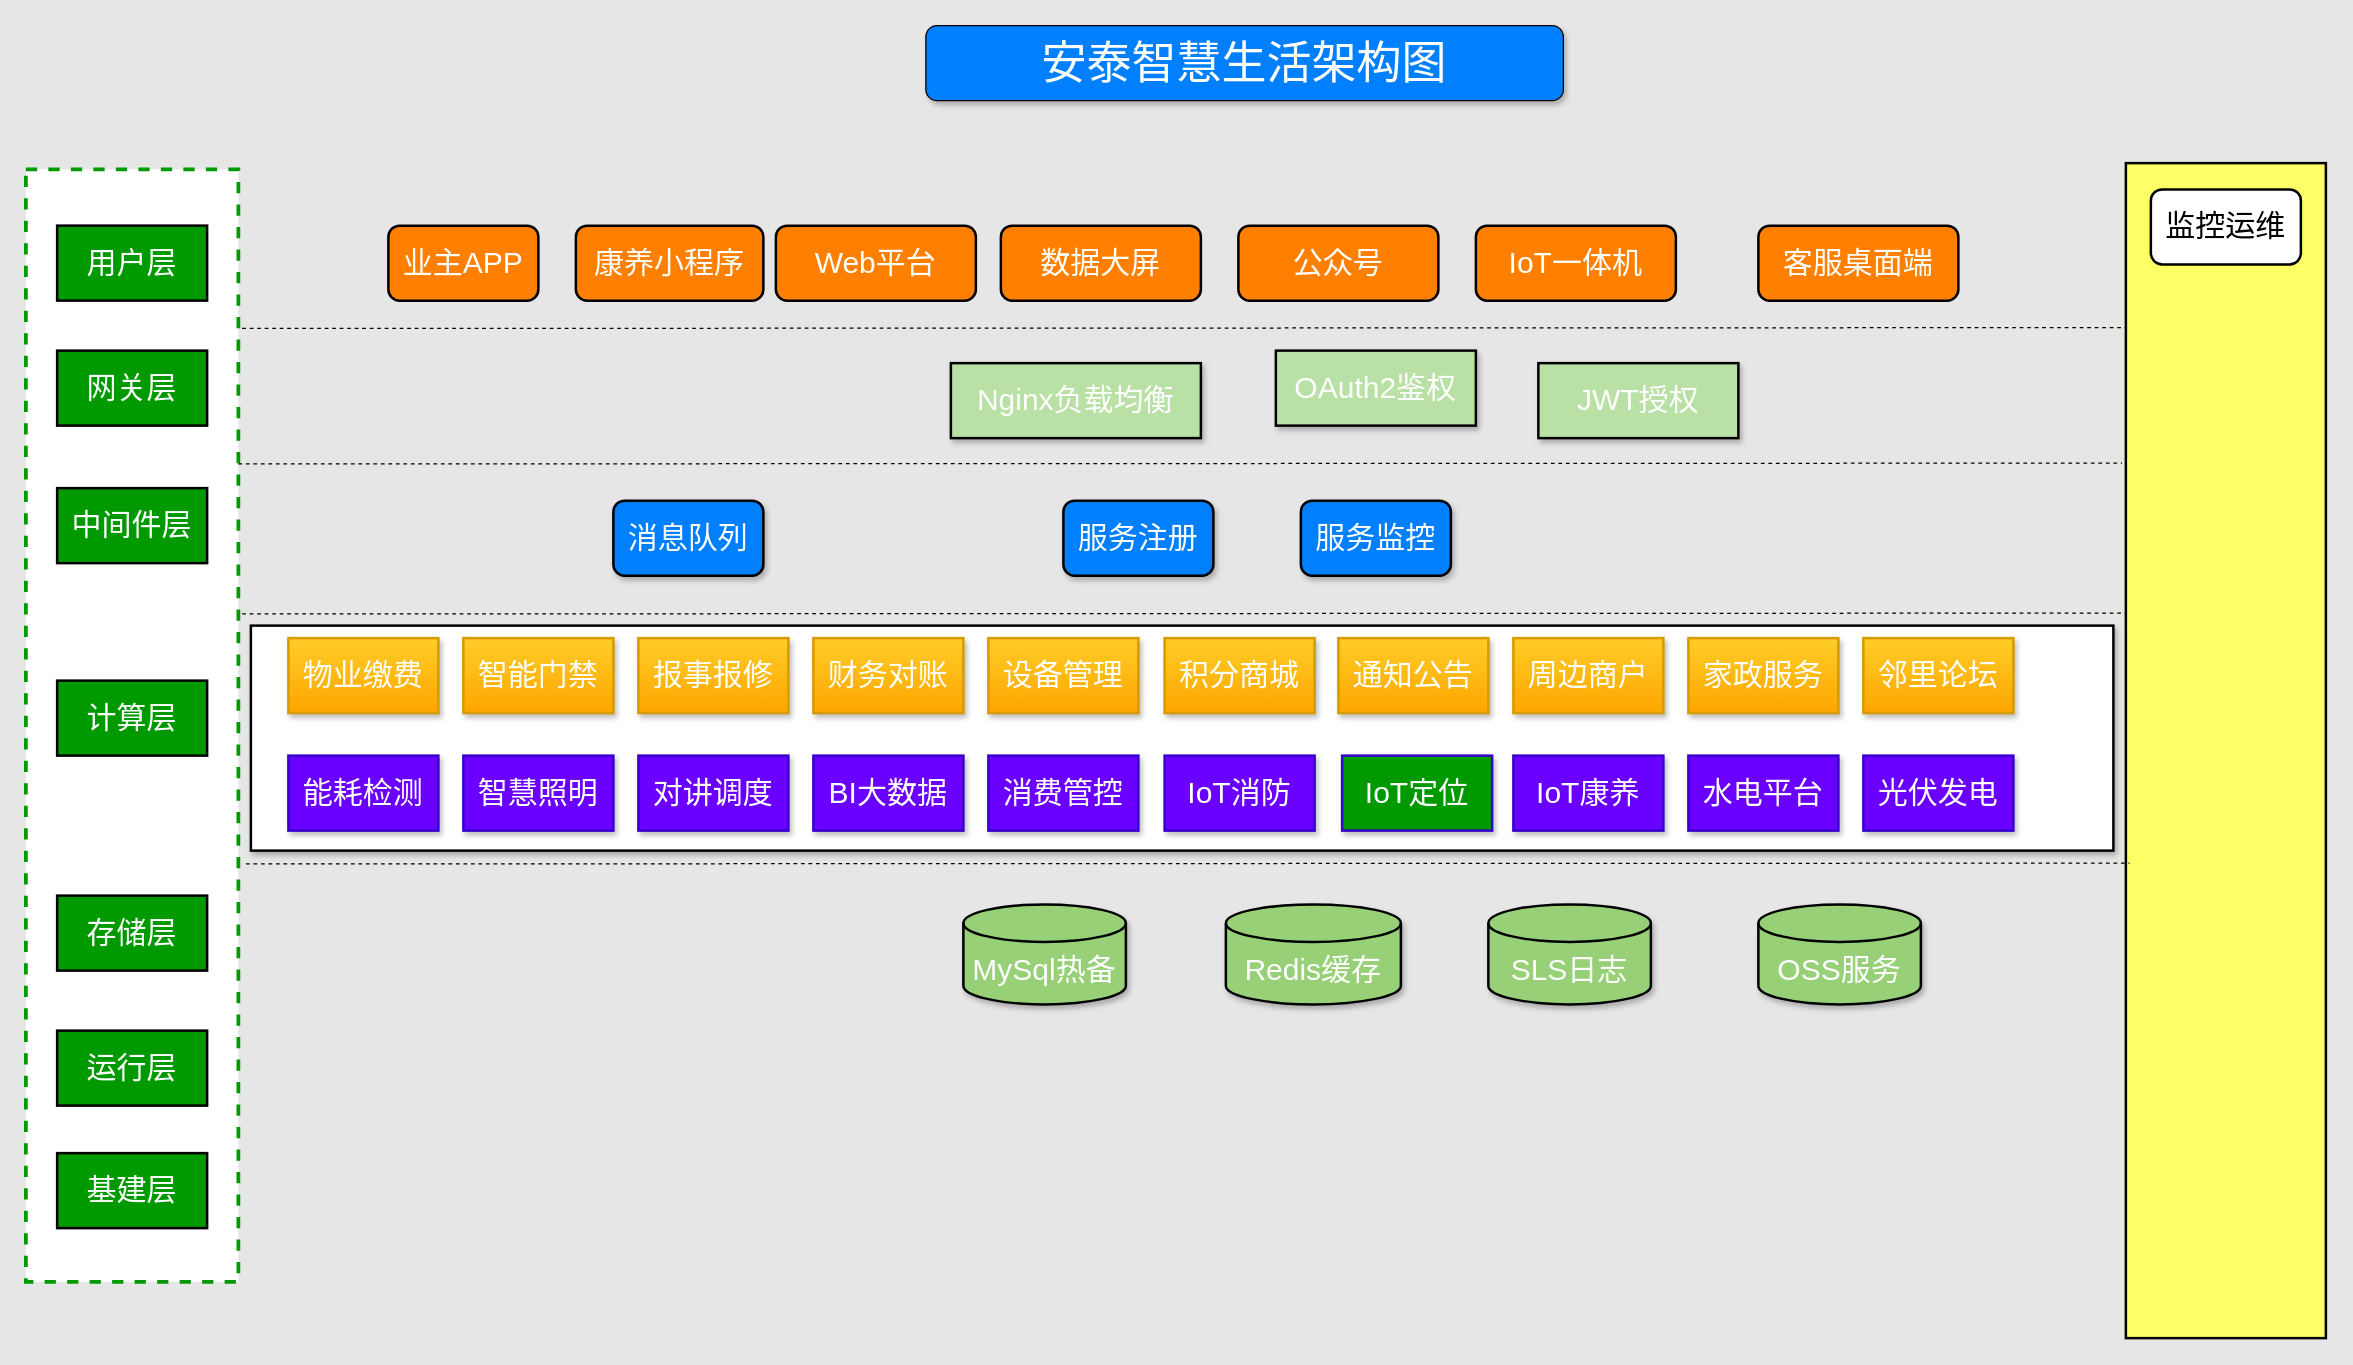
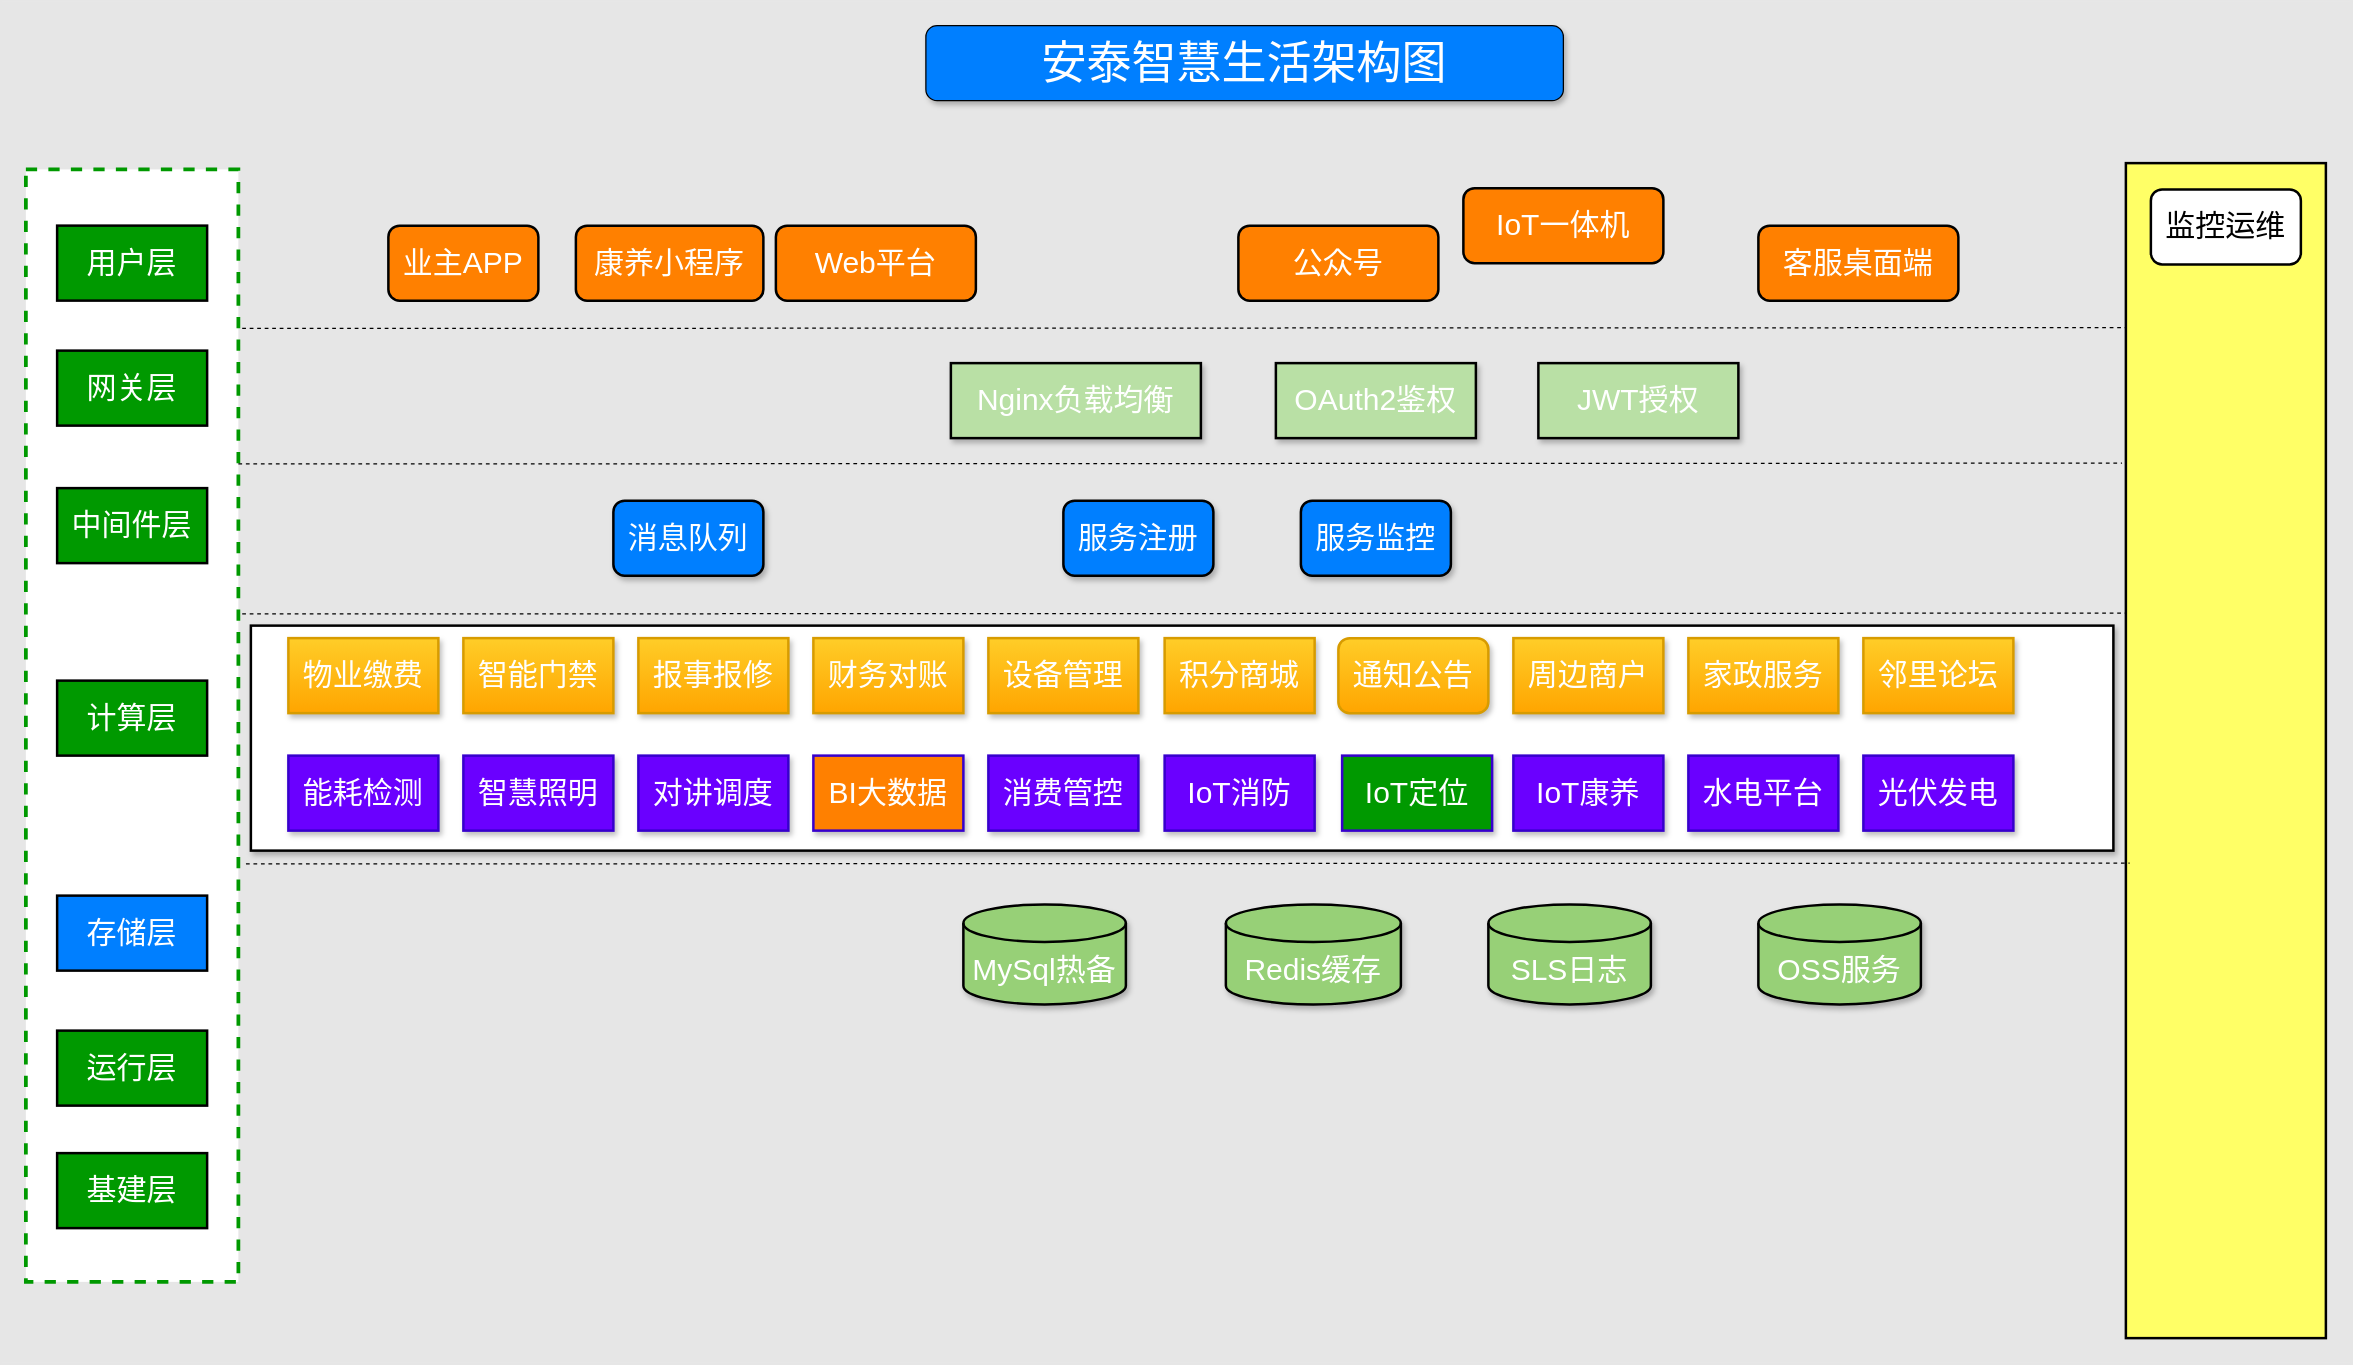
(1101, 263) -> none
(1576, 263) -> (1563, 226)
(1376, 388) -> (1376, 401)
(1413, 676) -> (1413, 676)
(888, 793) -> (888, 793)
(132, 933) -> (132, 933)
